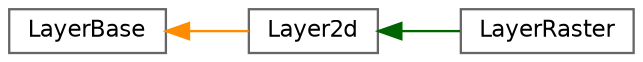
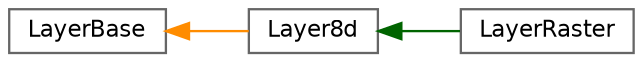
(313, 31) -> (313, 31)
